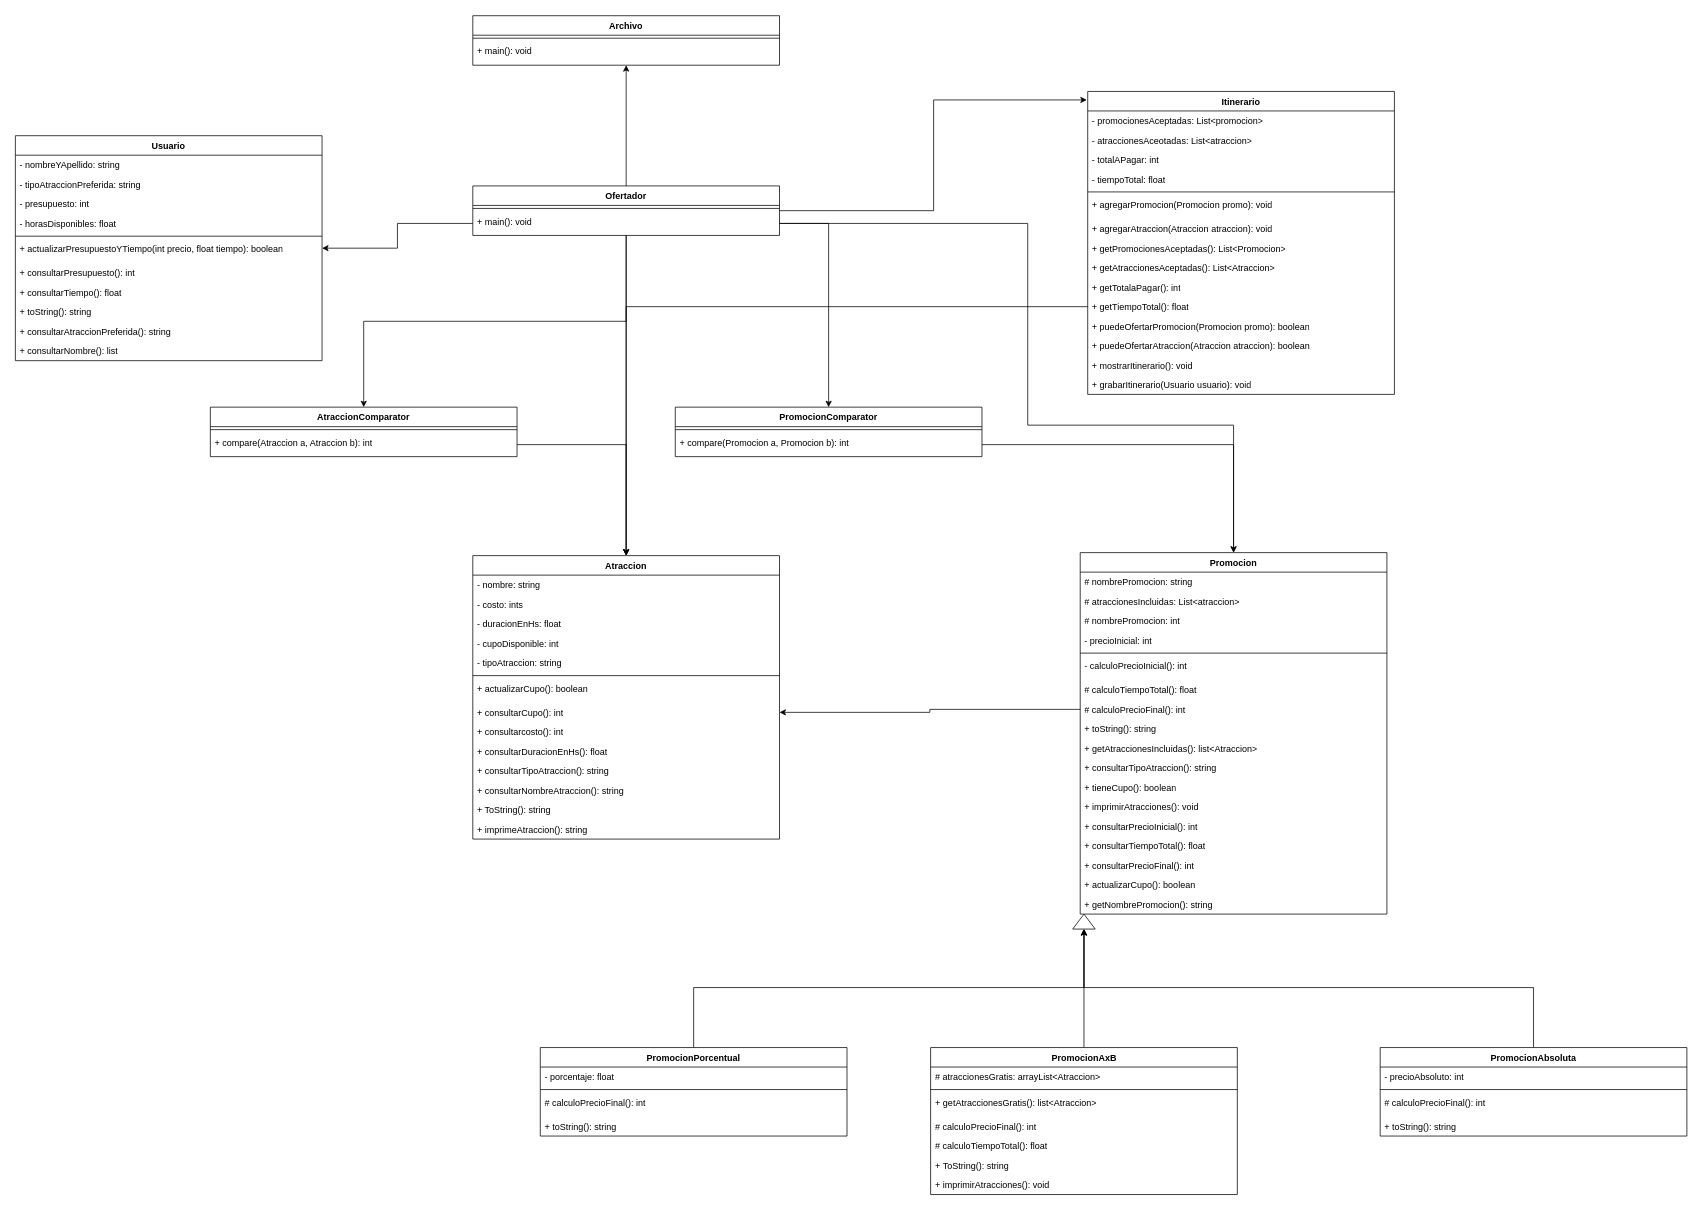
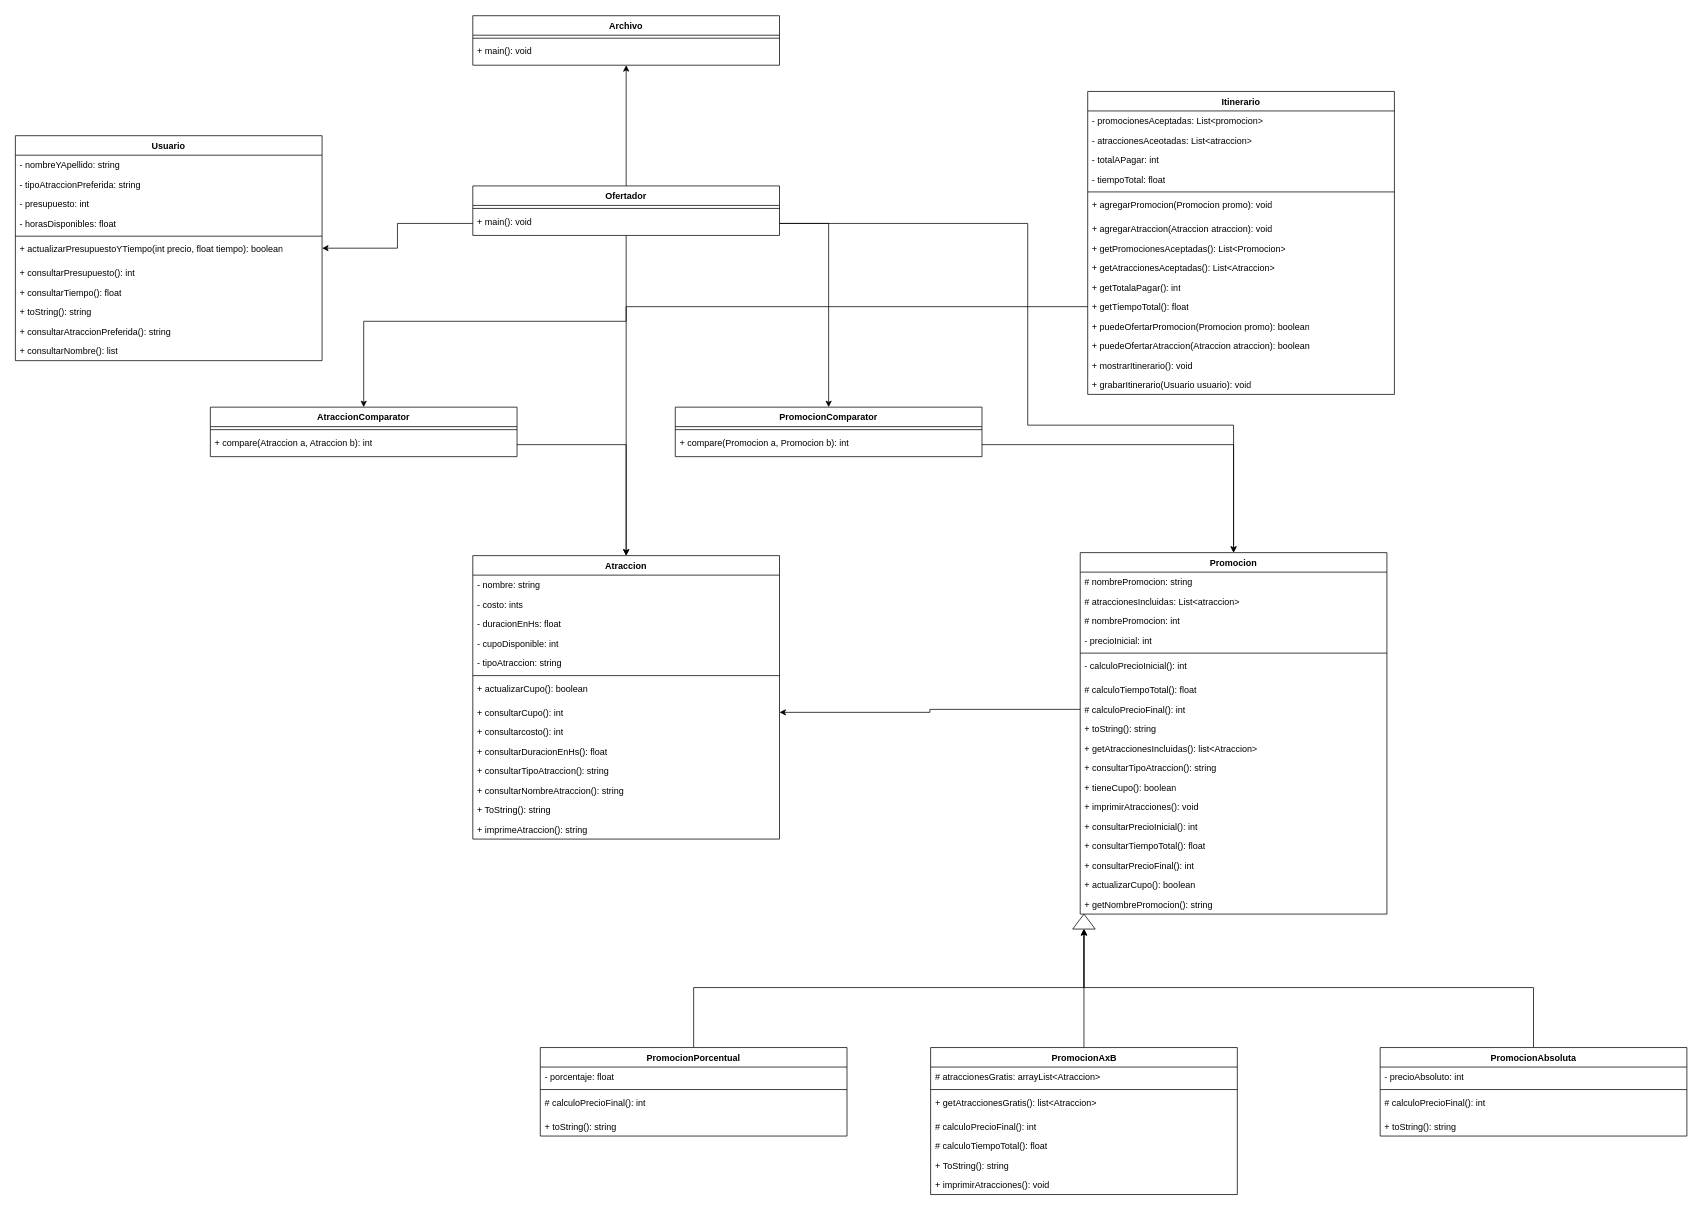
(913, 210) -> none
(626, 551) -> none
